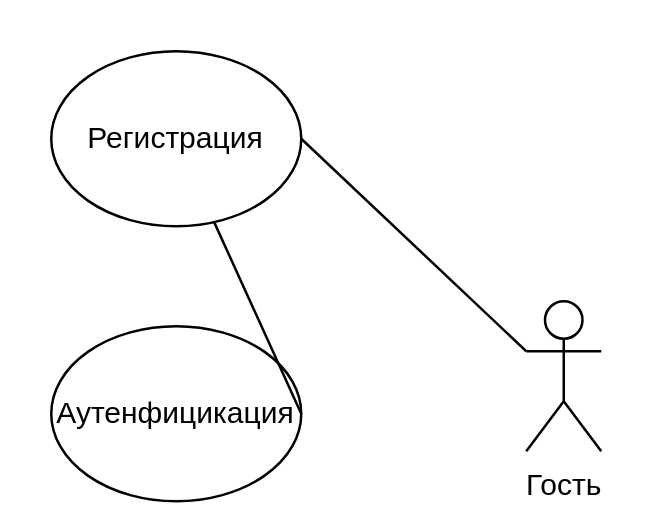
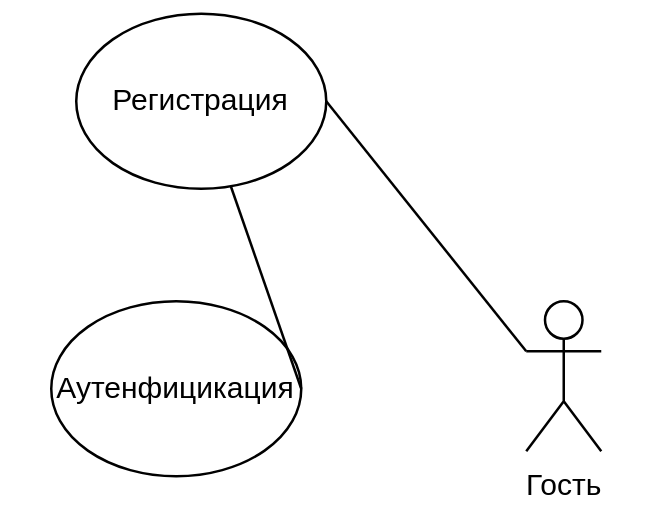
(176, 139) -> (201, 101)
(176, 414) -> (176, 389)
